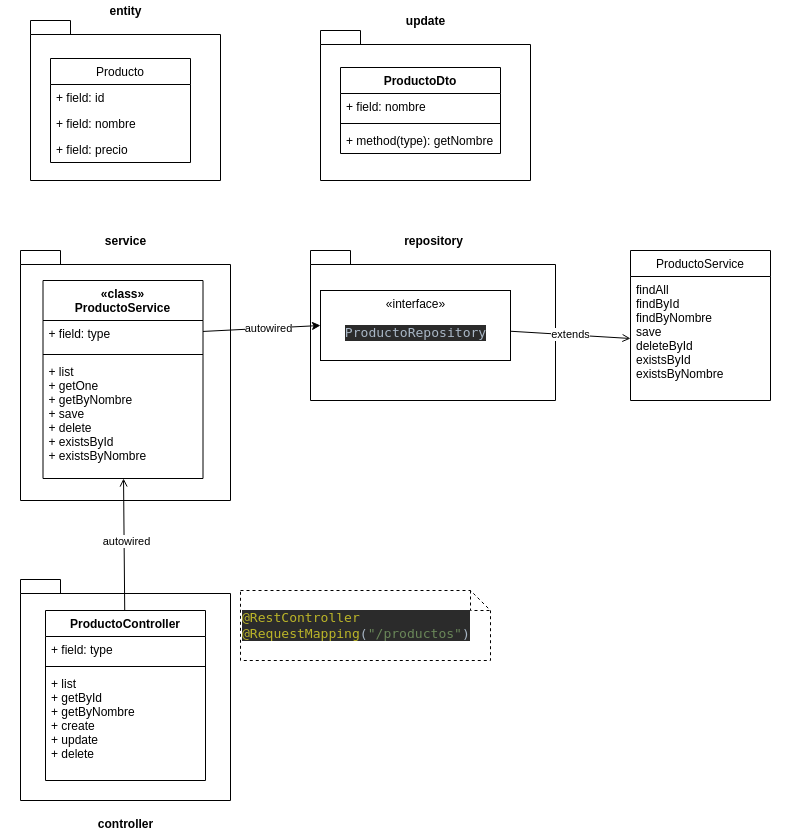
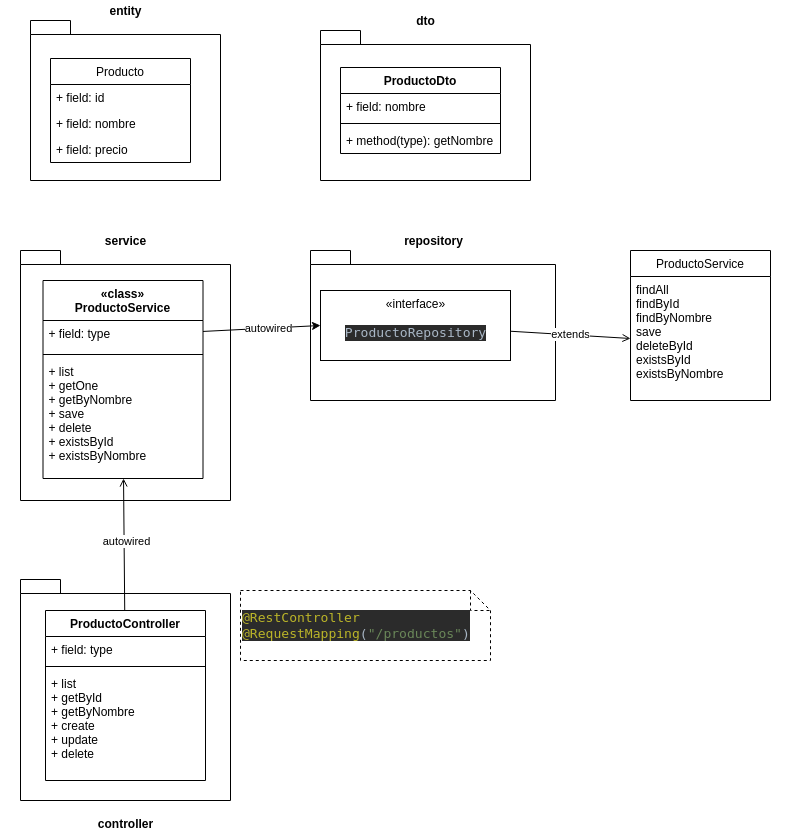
(426, 20) -> (426, 20)
